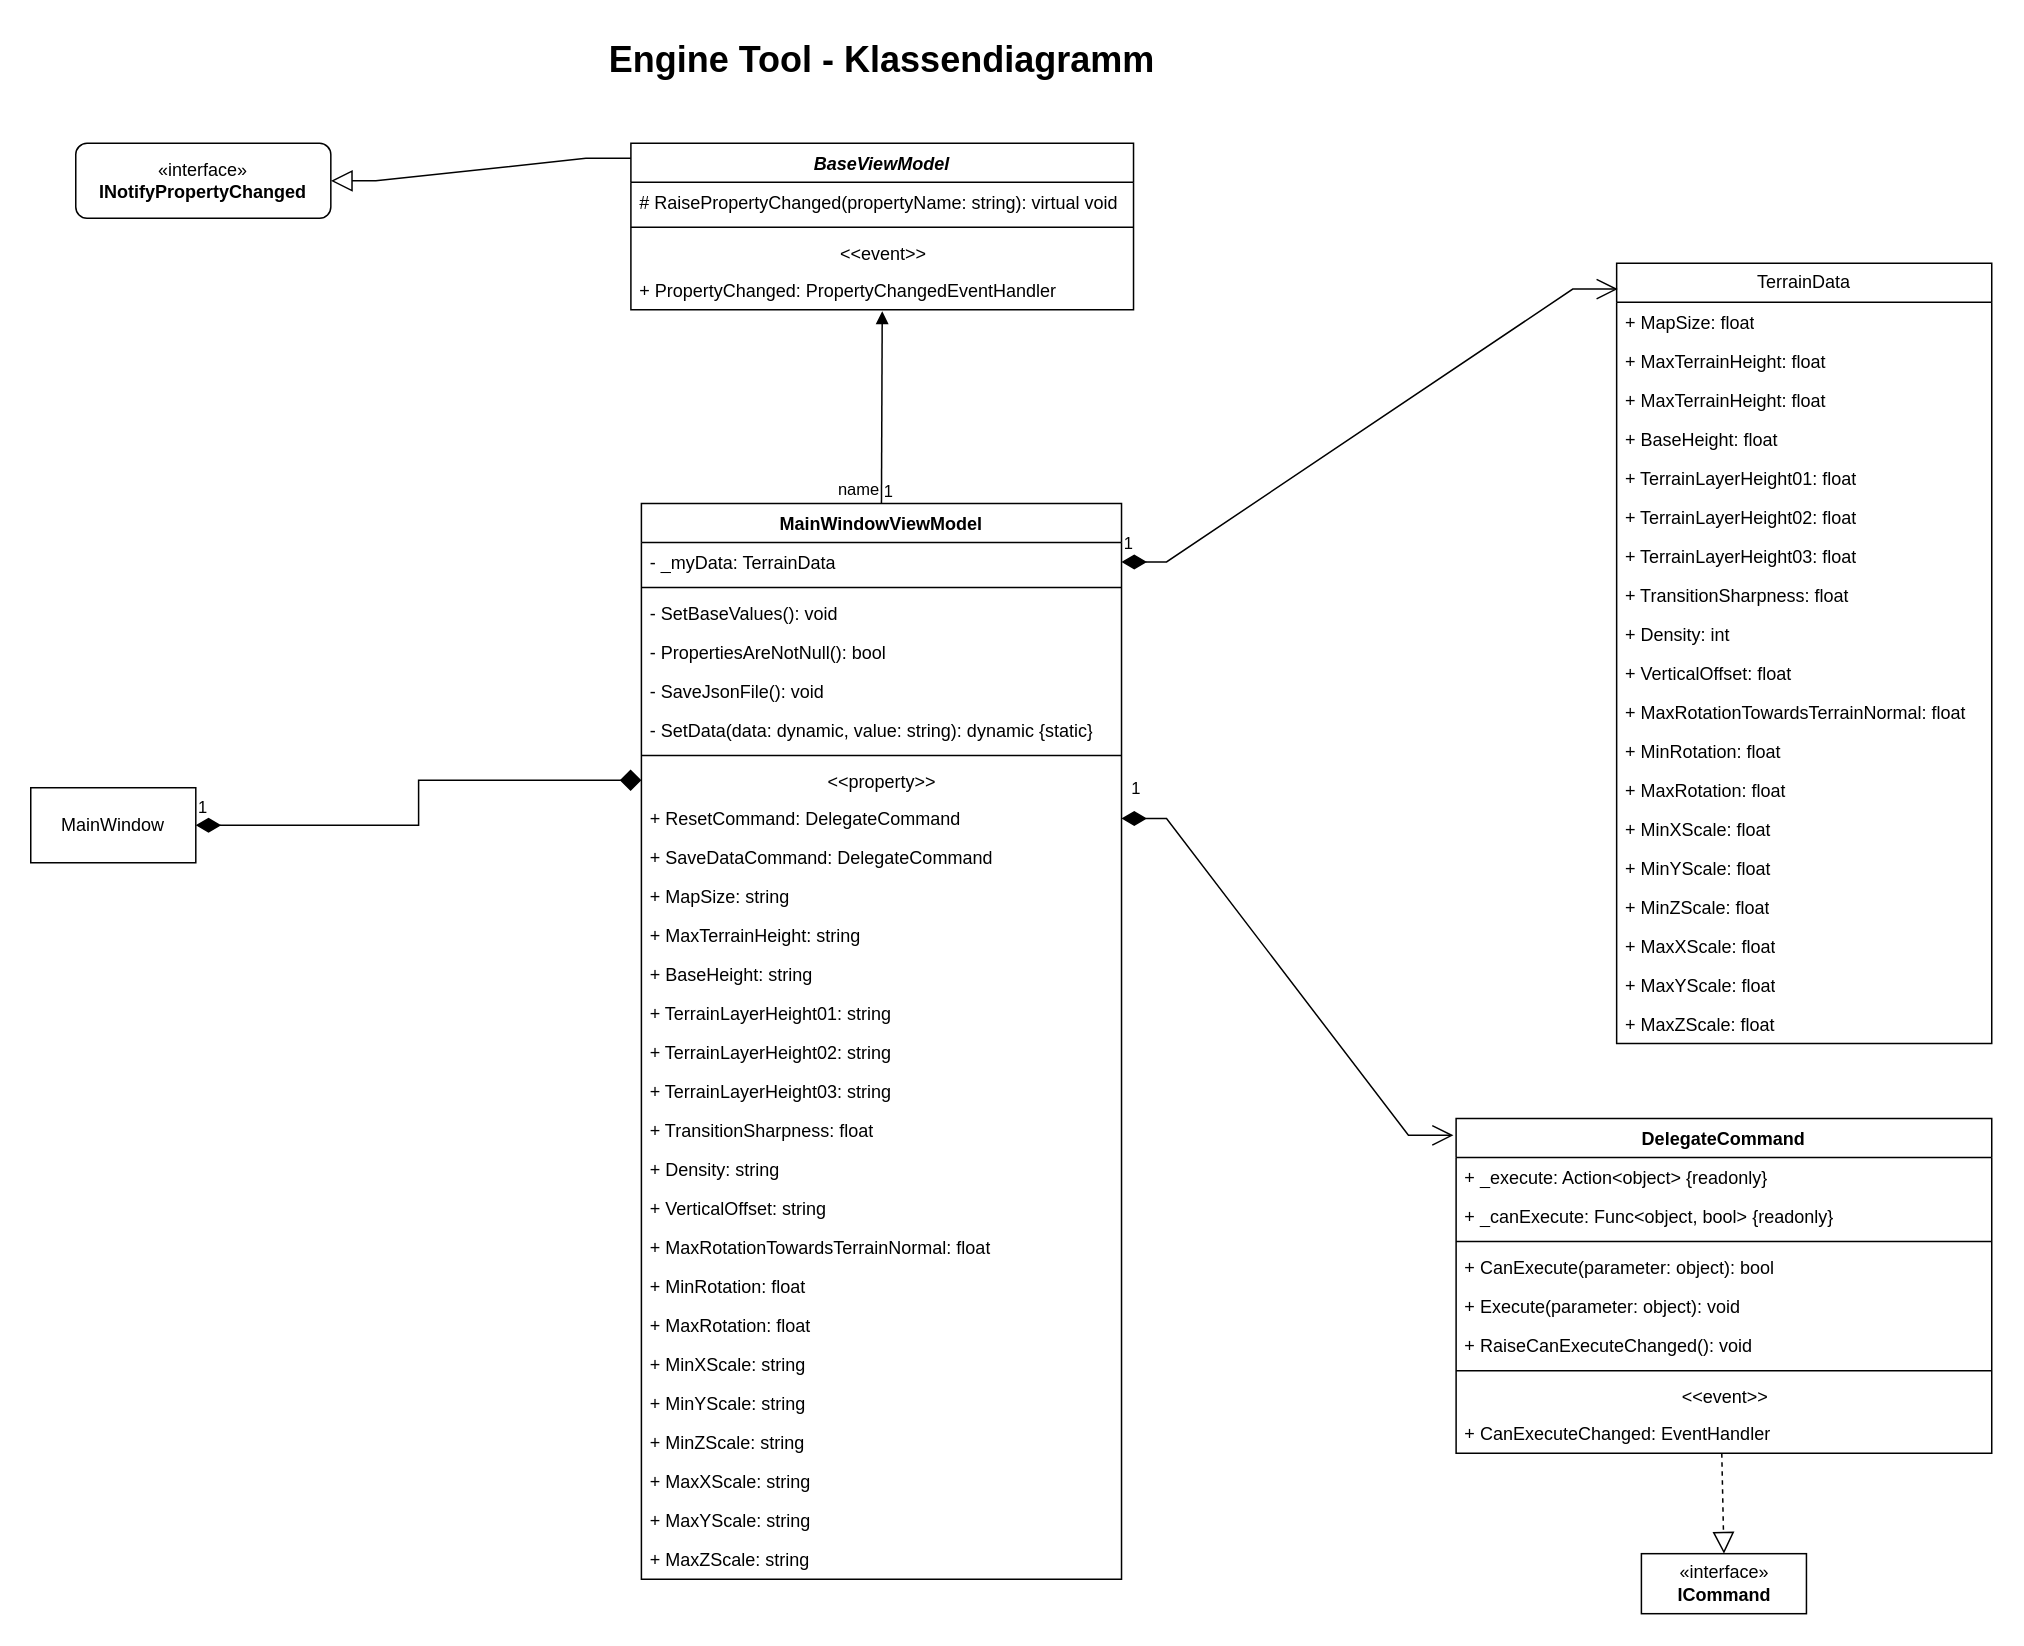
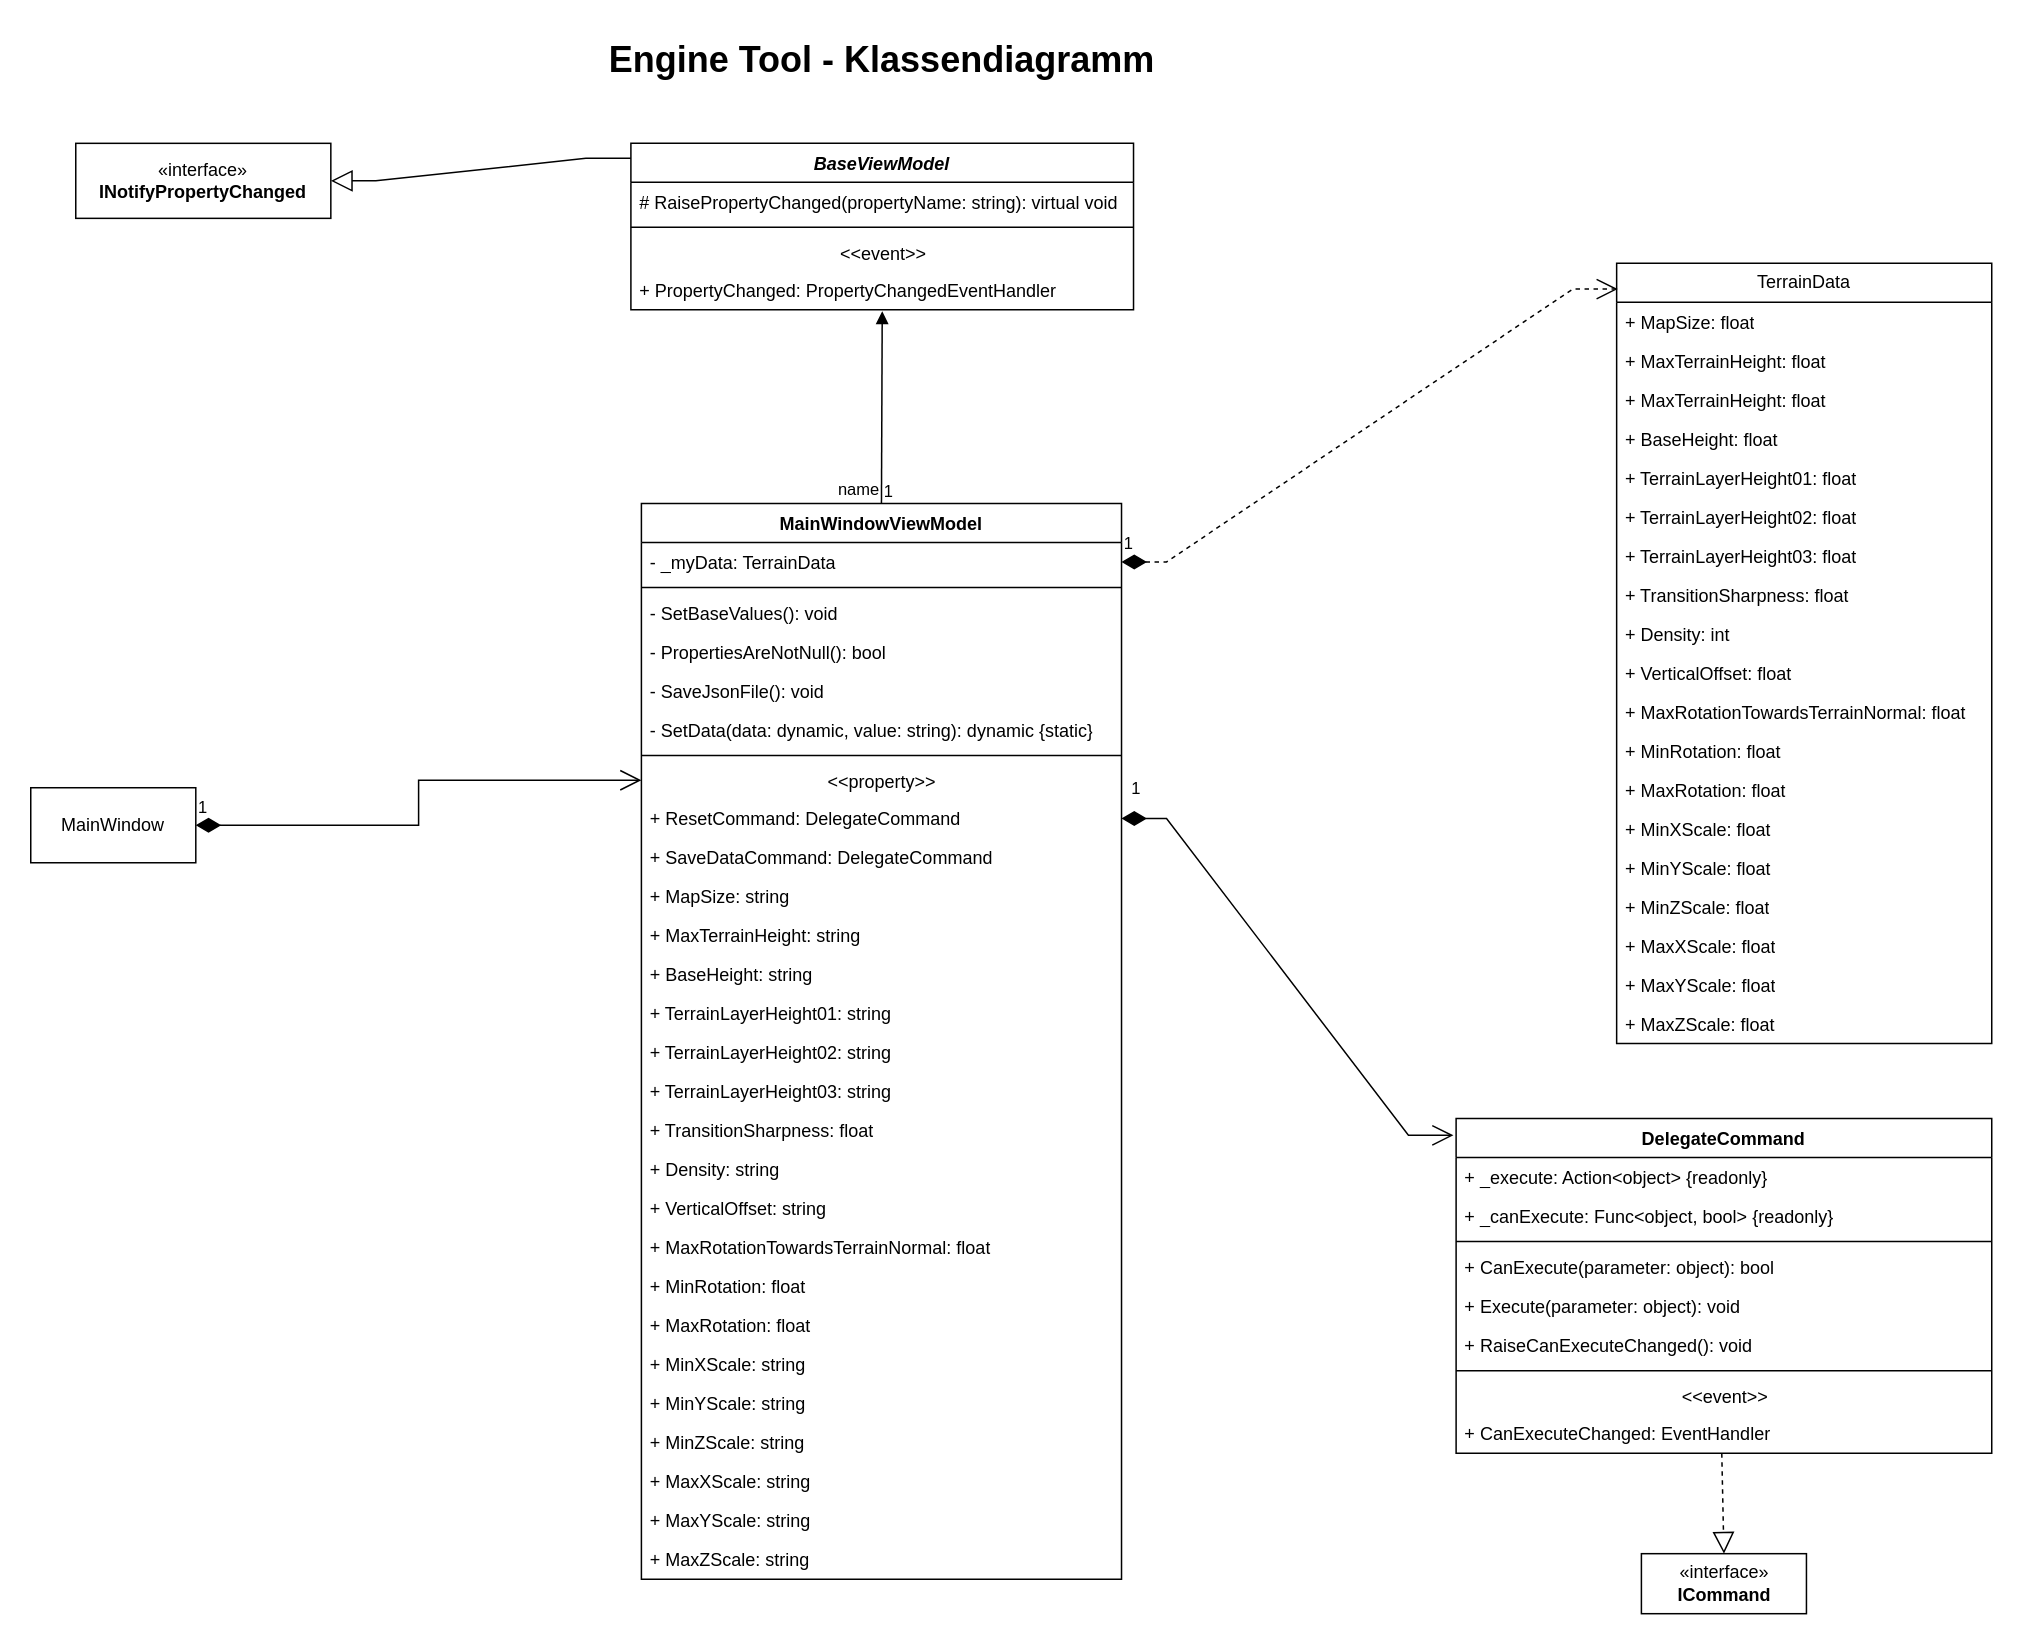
(203, 181) -> (203, 181)
(1378, 420) -> (1378, 420)
(620, 780) -> (628, 780)
